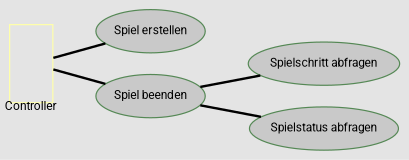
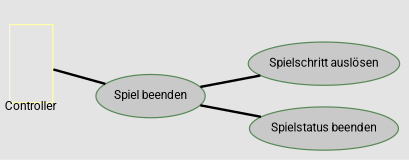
(151, 31) -> none
(324, 64) -> (324, 64)
(324, 129) -> (324, 129)
